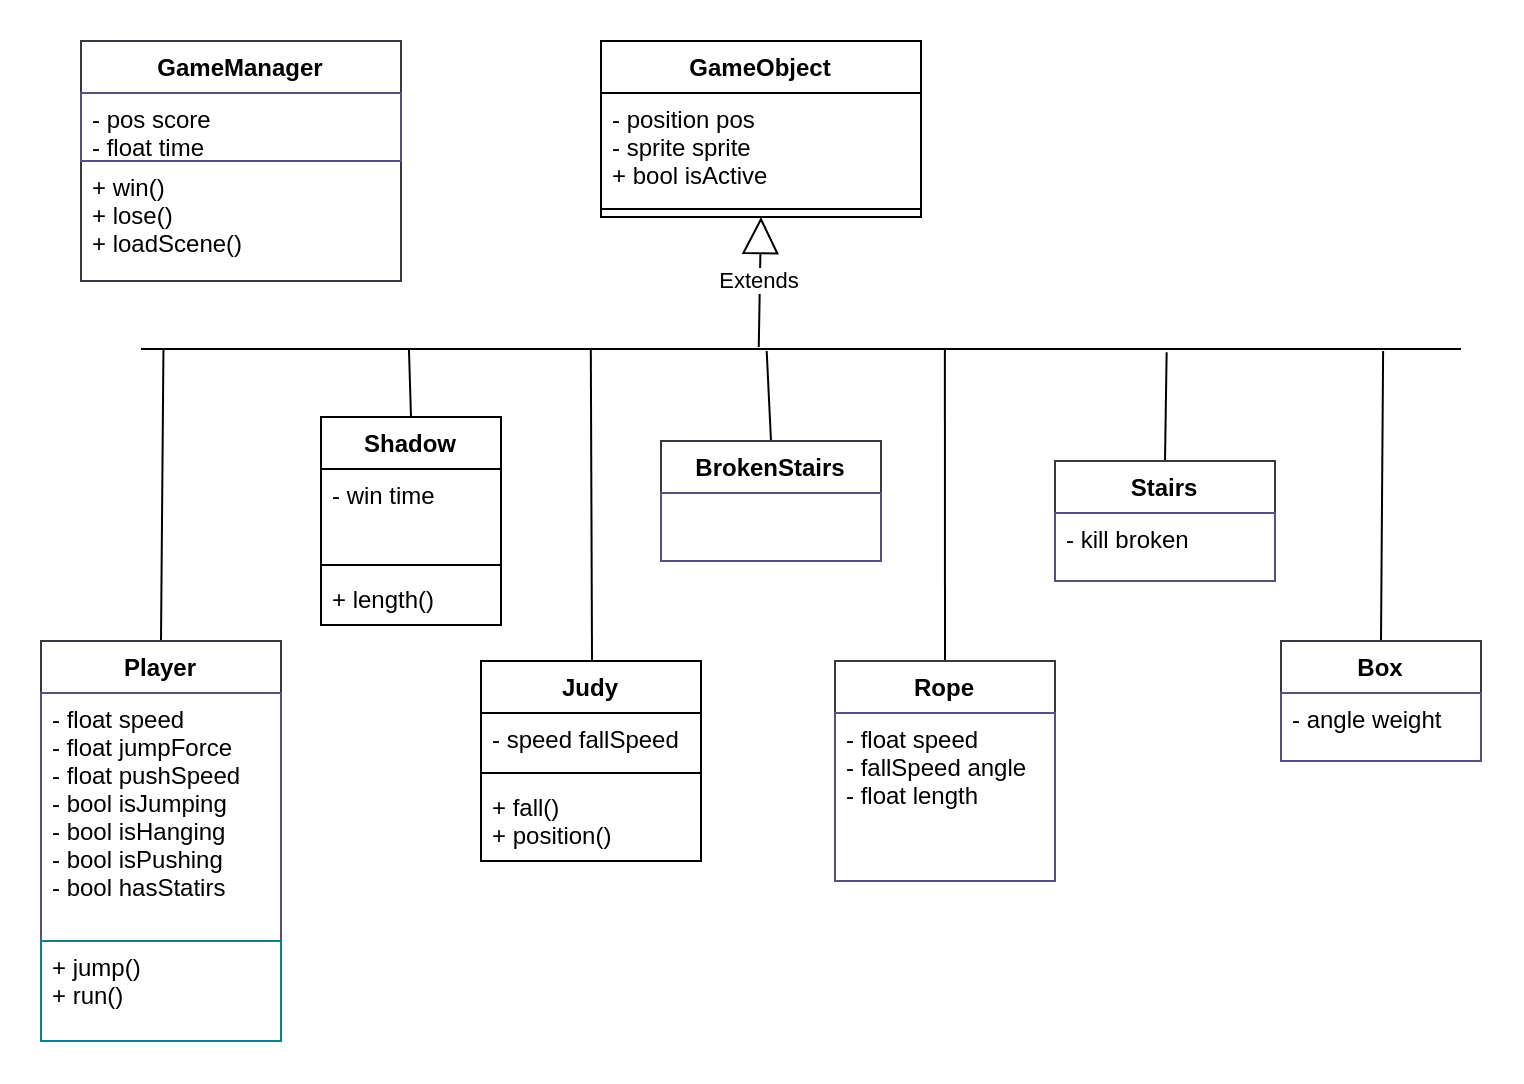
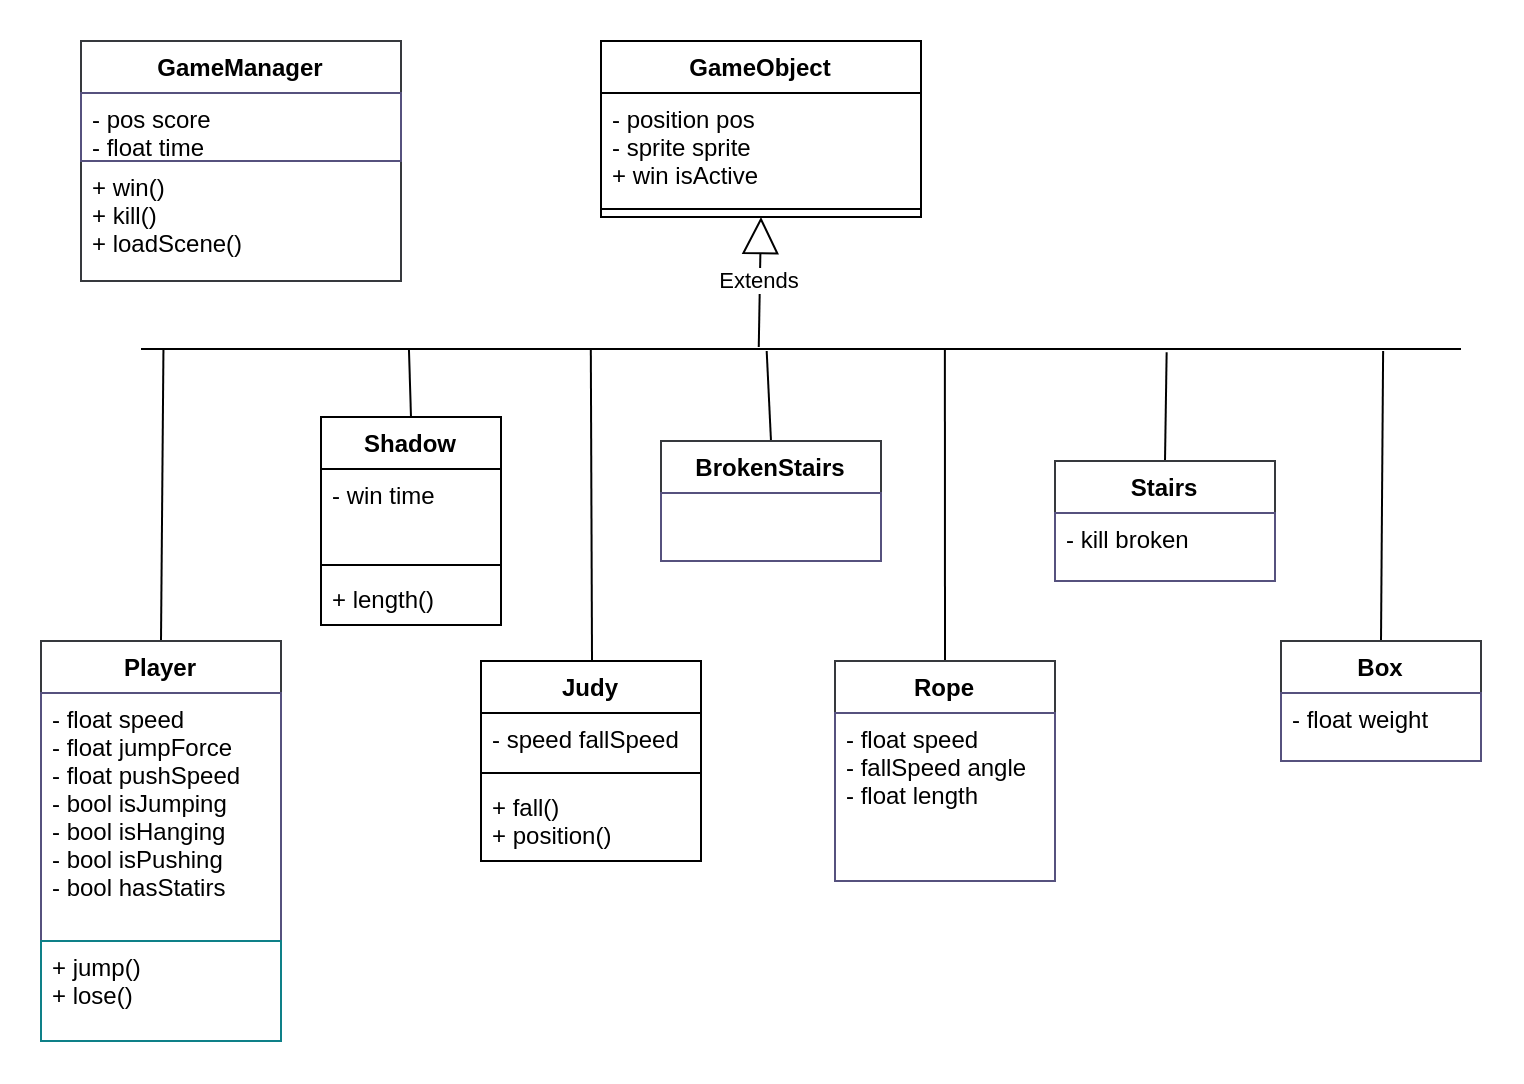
(694, 120) -> (694, 120)
(133, 188) -> (133, 188)
(1374, 720) -> (1374, 720)
(103, 968) -> (103, 968)
